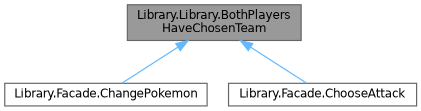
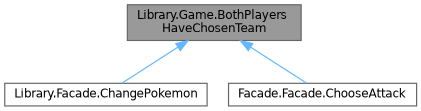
(214, 23) -> (214, 23)
(323, 95) -> (323, 95)
